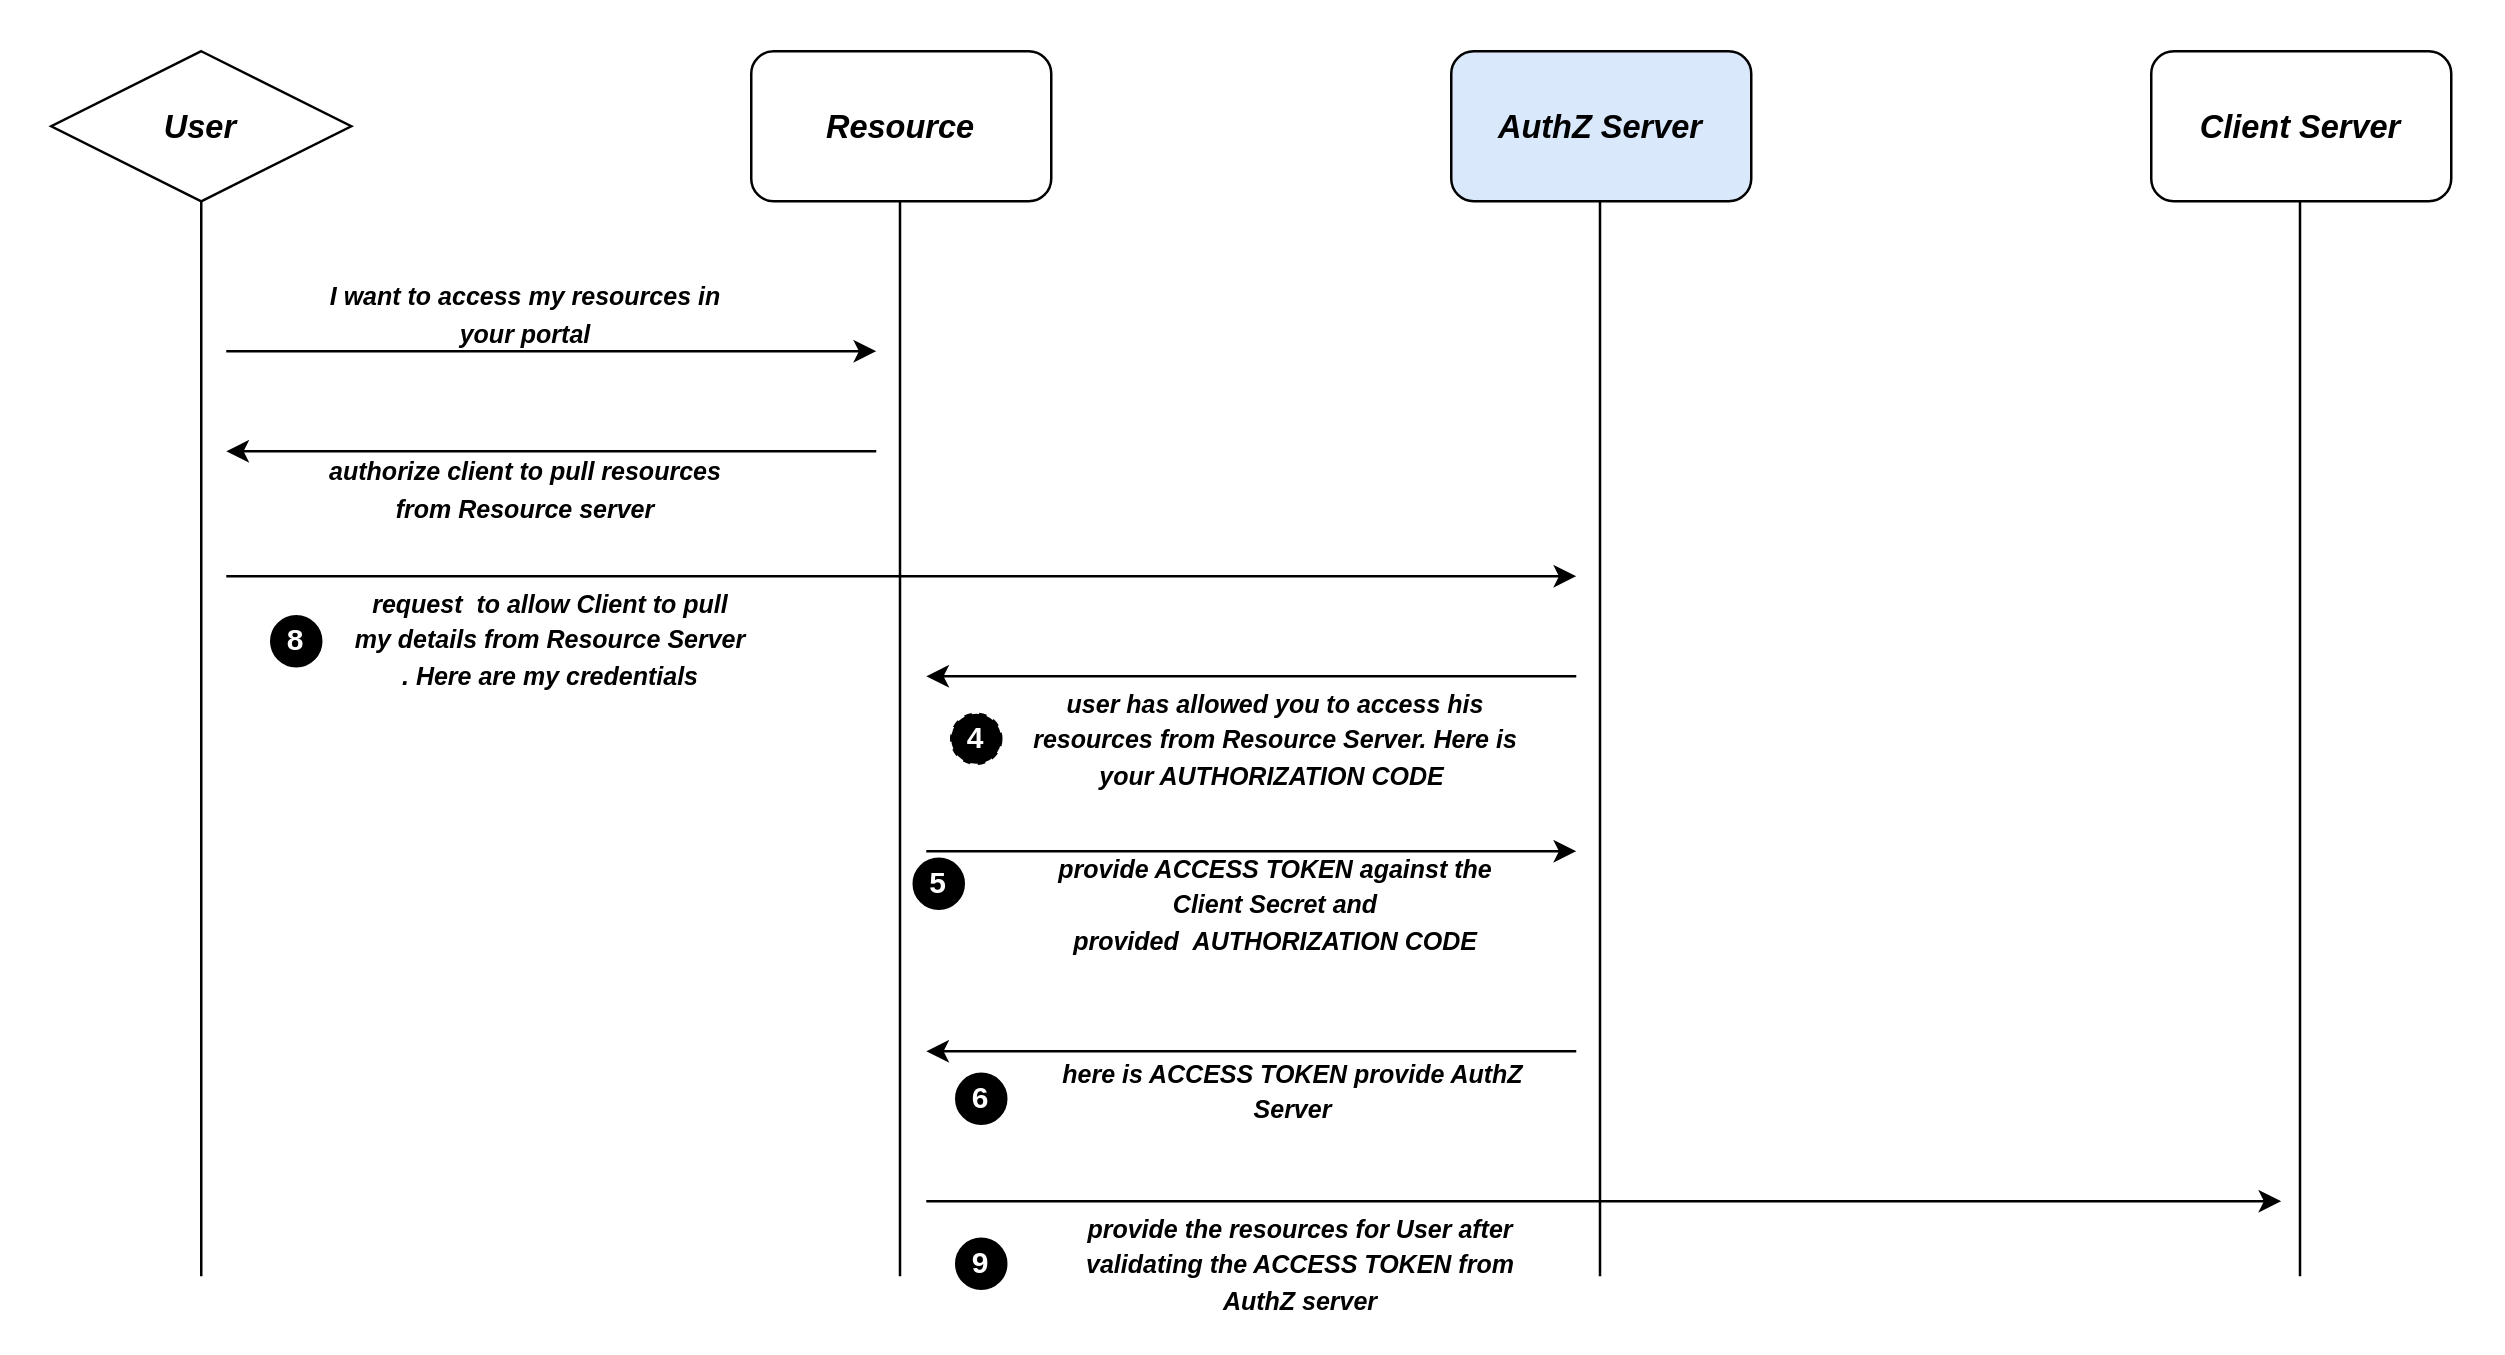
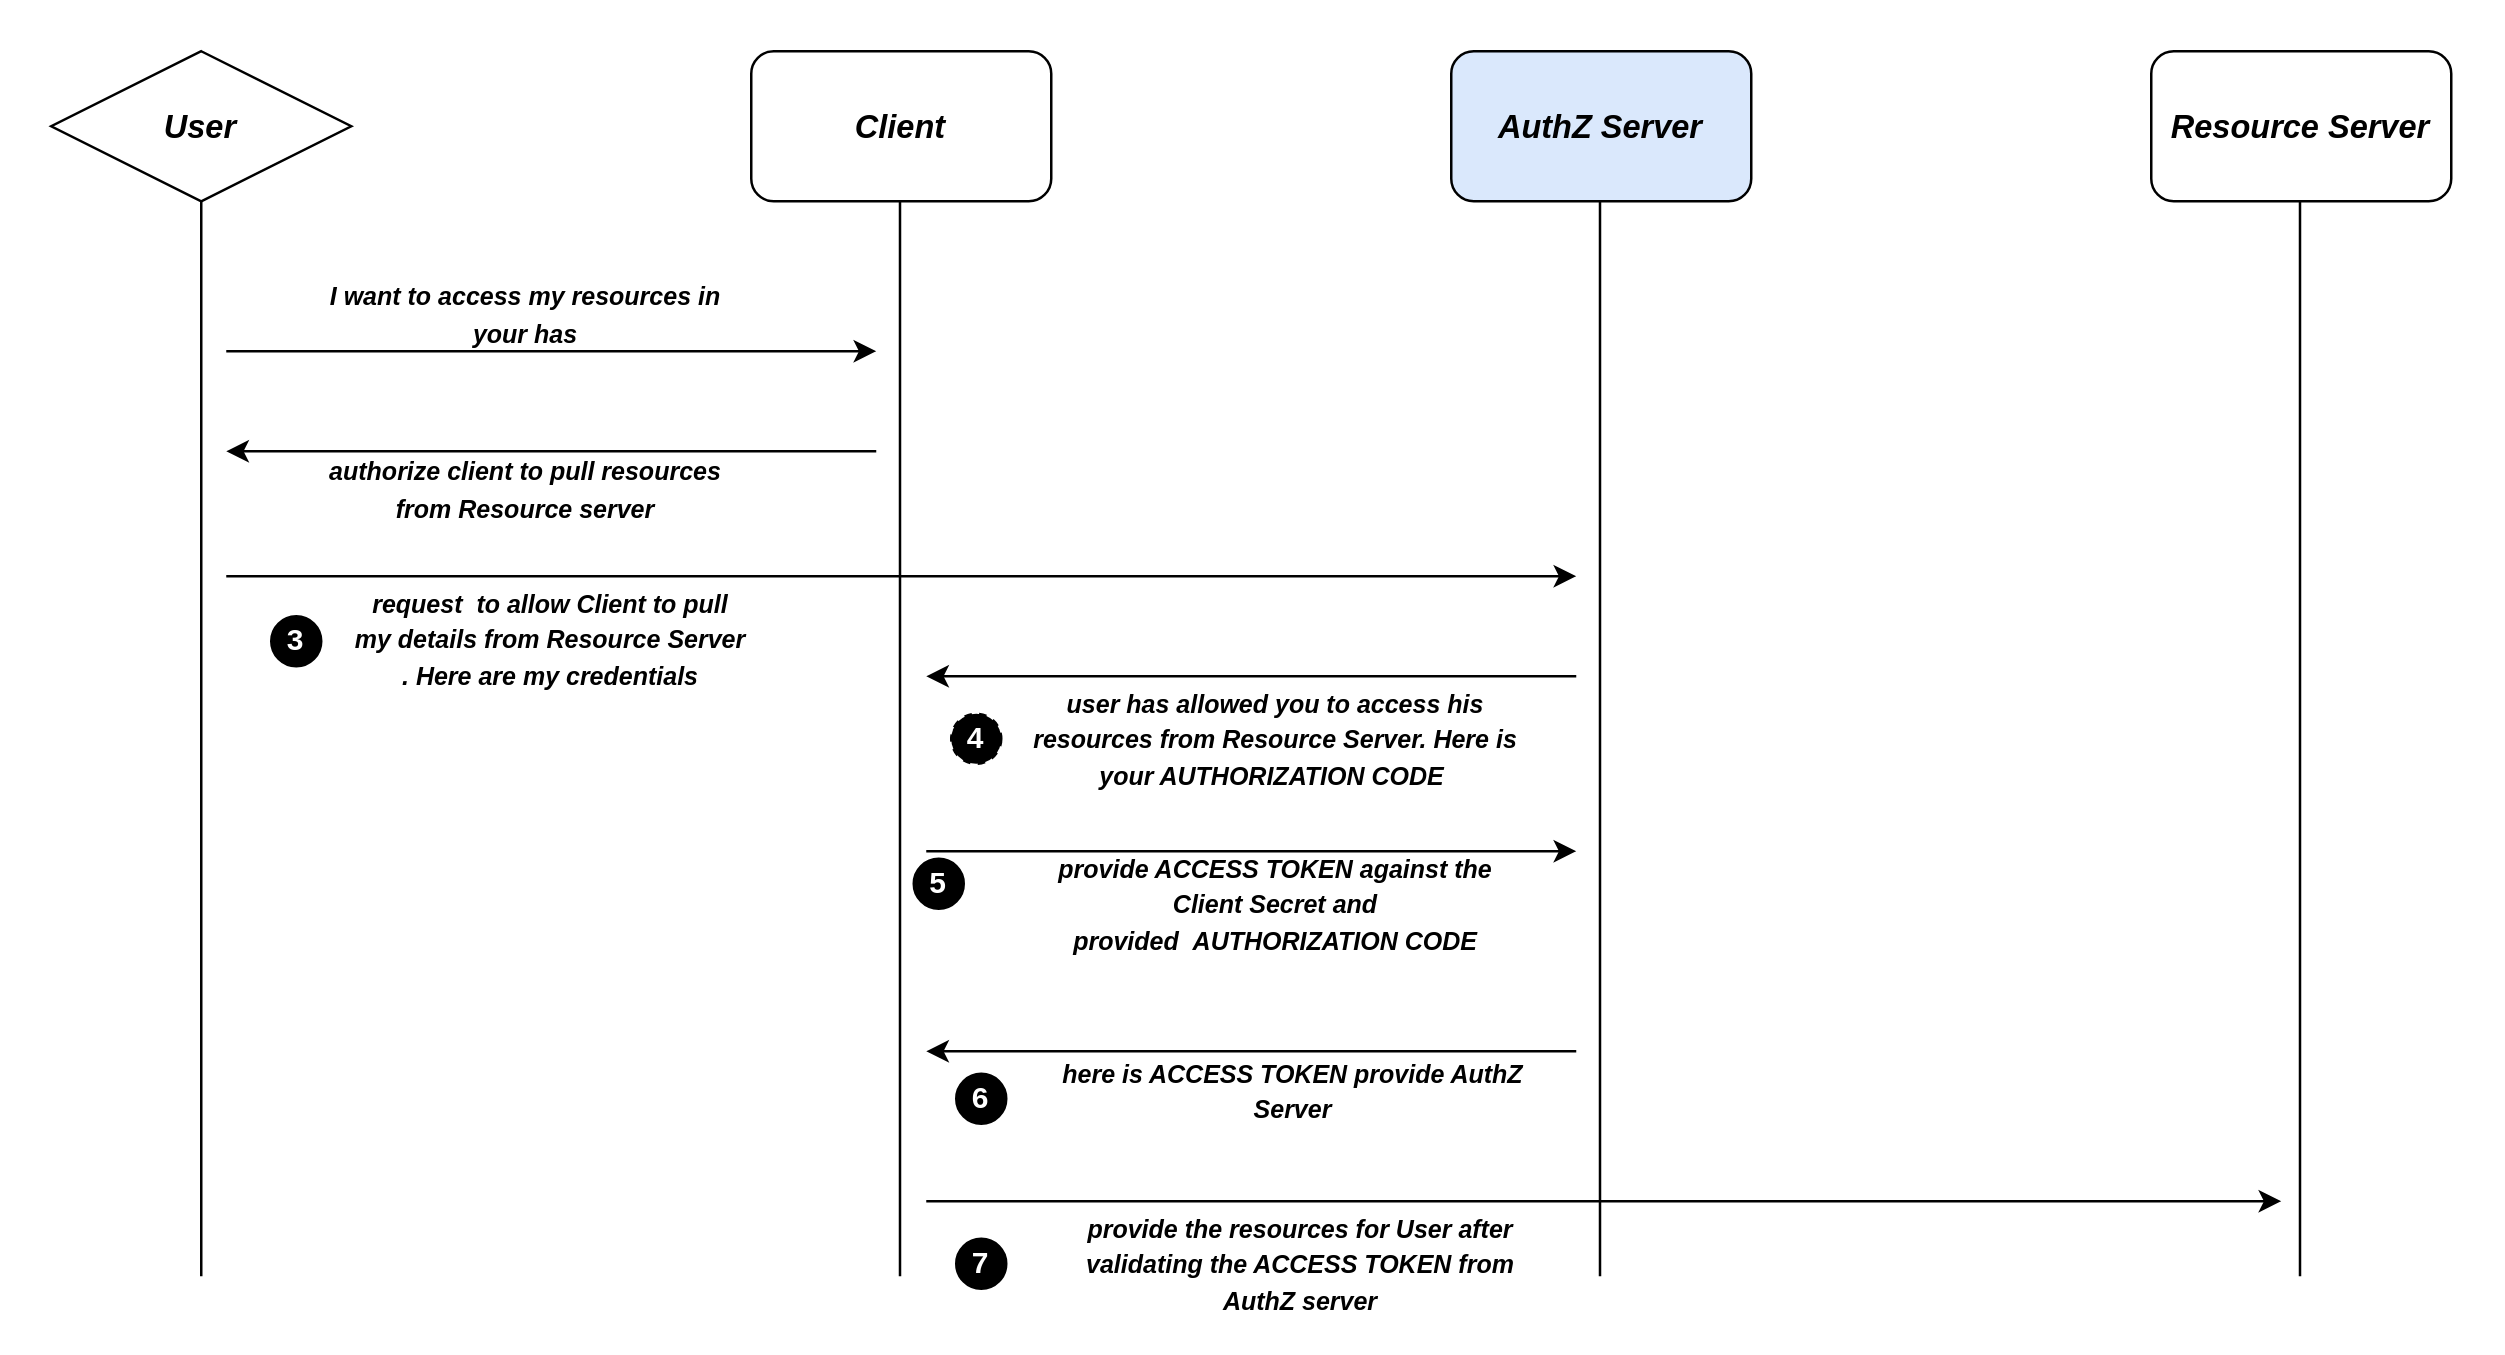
(901, 126) -> (901, 126)
(2301, 126) -> (2301, 126)
(526, 314) -> (526, 314)
(296, 641) -> (296, 641)
(981, 1264) -> (981, 1264)
